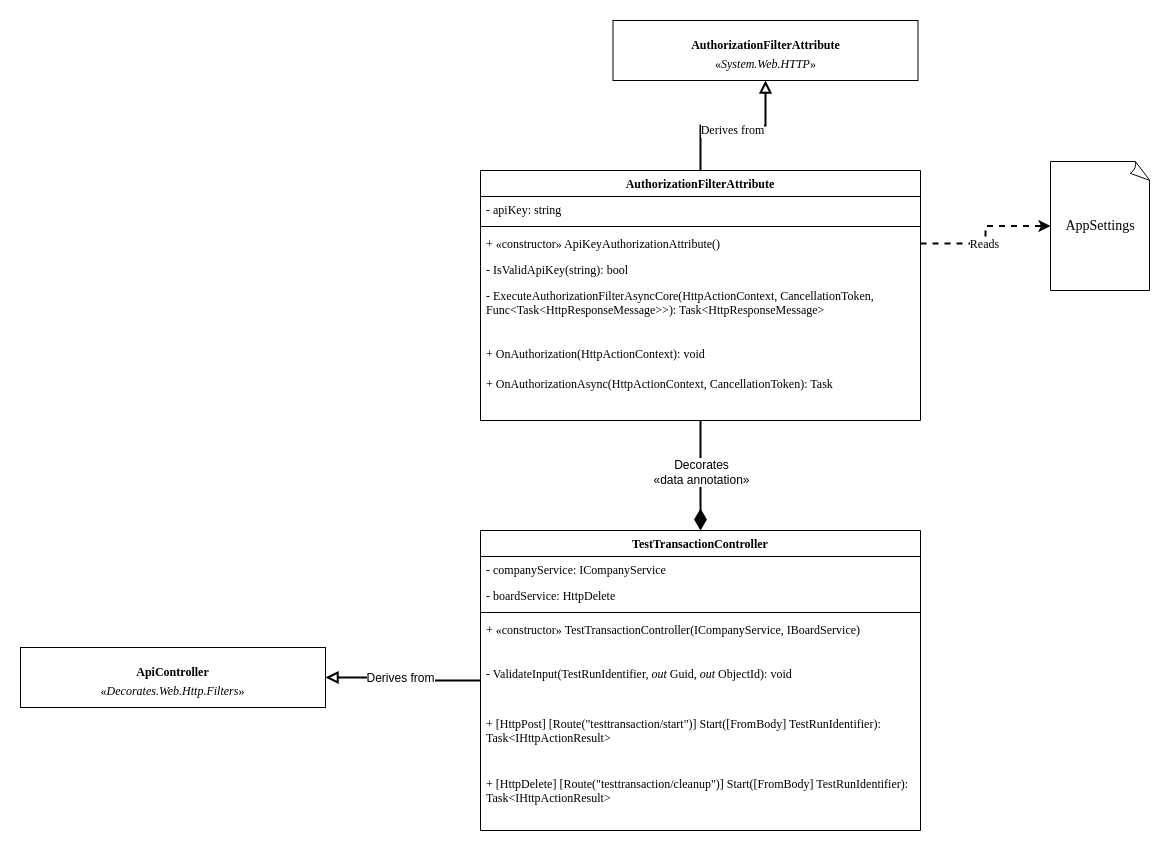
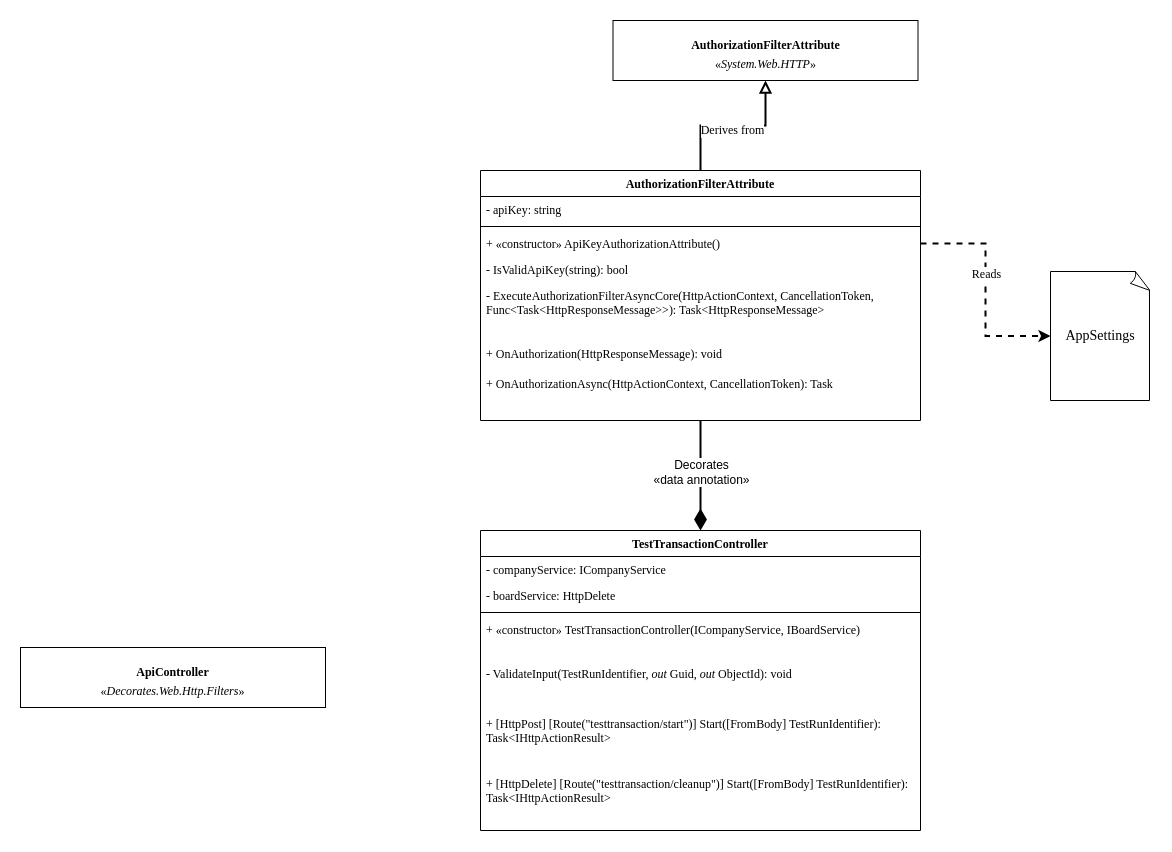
(1101, 226) -> (1101, 336)
(617, 355) -> (625, 355)
(407, 681) -> none
